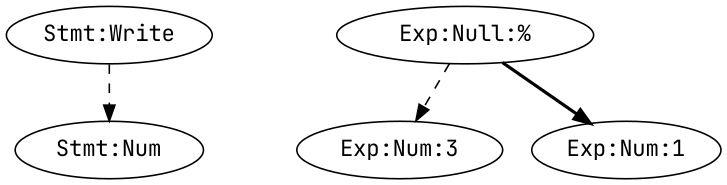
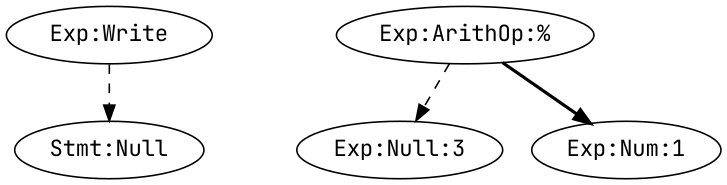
(109, 35) -> (109, 35)
(465, 35) -> (465, 35)
(109, 150) -> (109, 150)
(400, 150) -> (400, 150)
